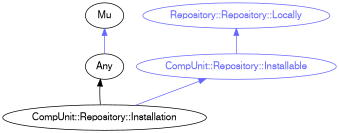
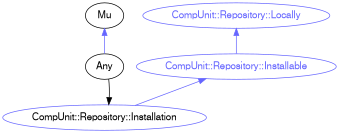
(236, 16) -> (236, 16)
(100, 95) -> (109, 88)
(105, 118) -> (105, 118)
